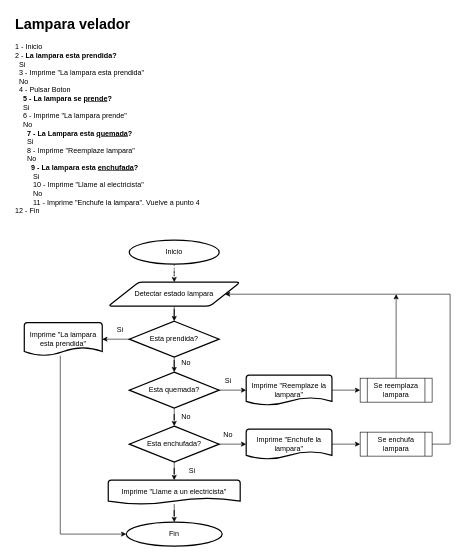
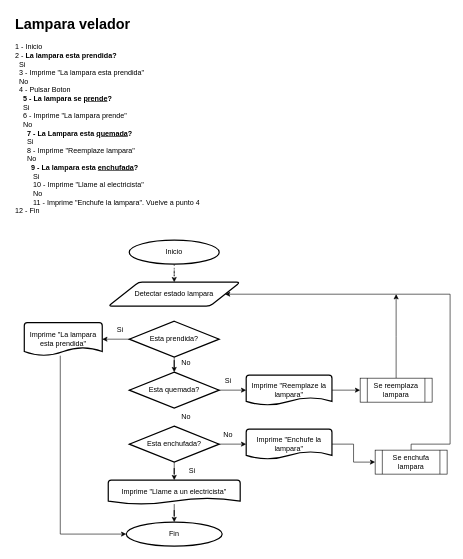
(174, 315) -> none
(174, 417) -> none
(396, 444) -> (411, 462)
